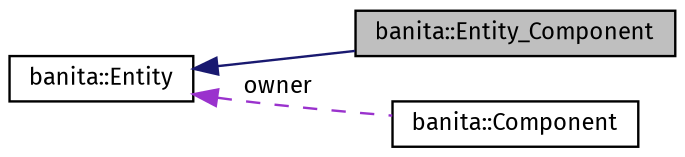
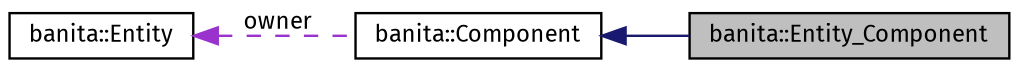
(286, 59) -> (657, 36)
